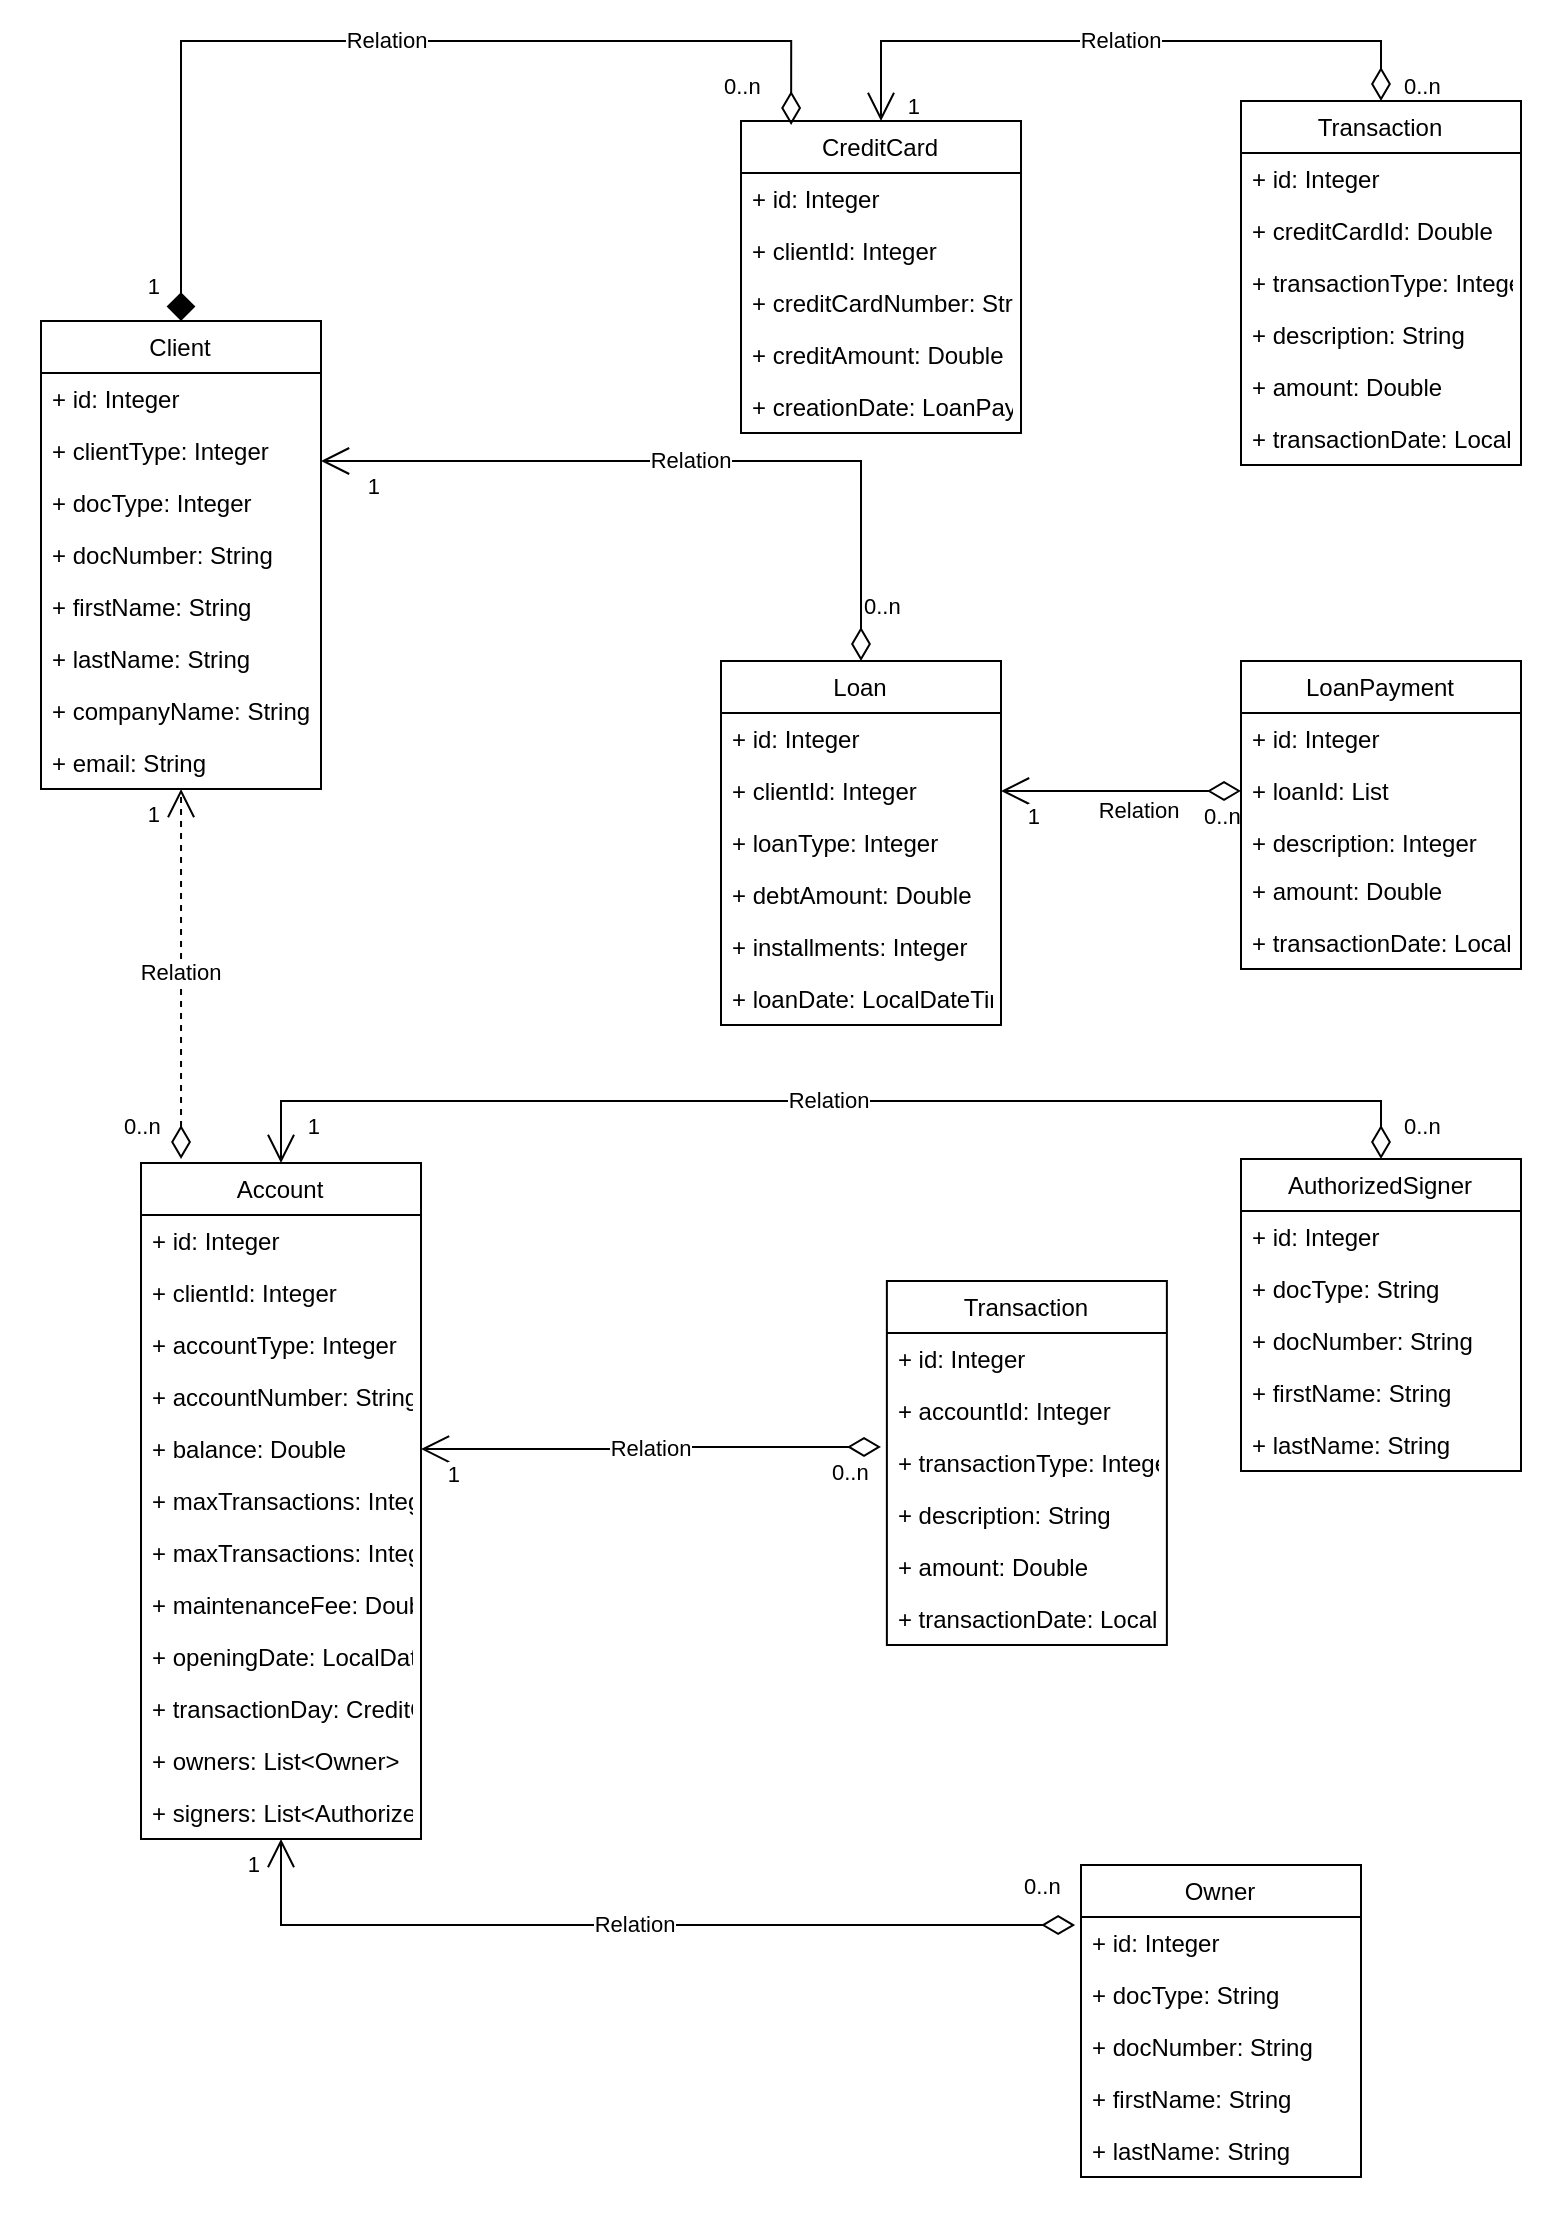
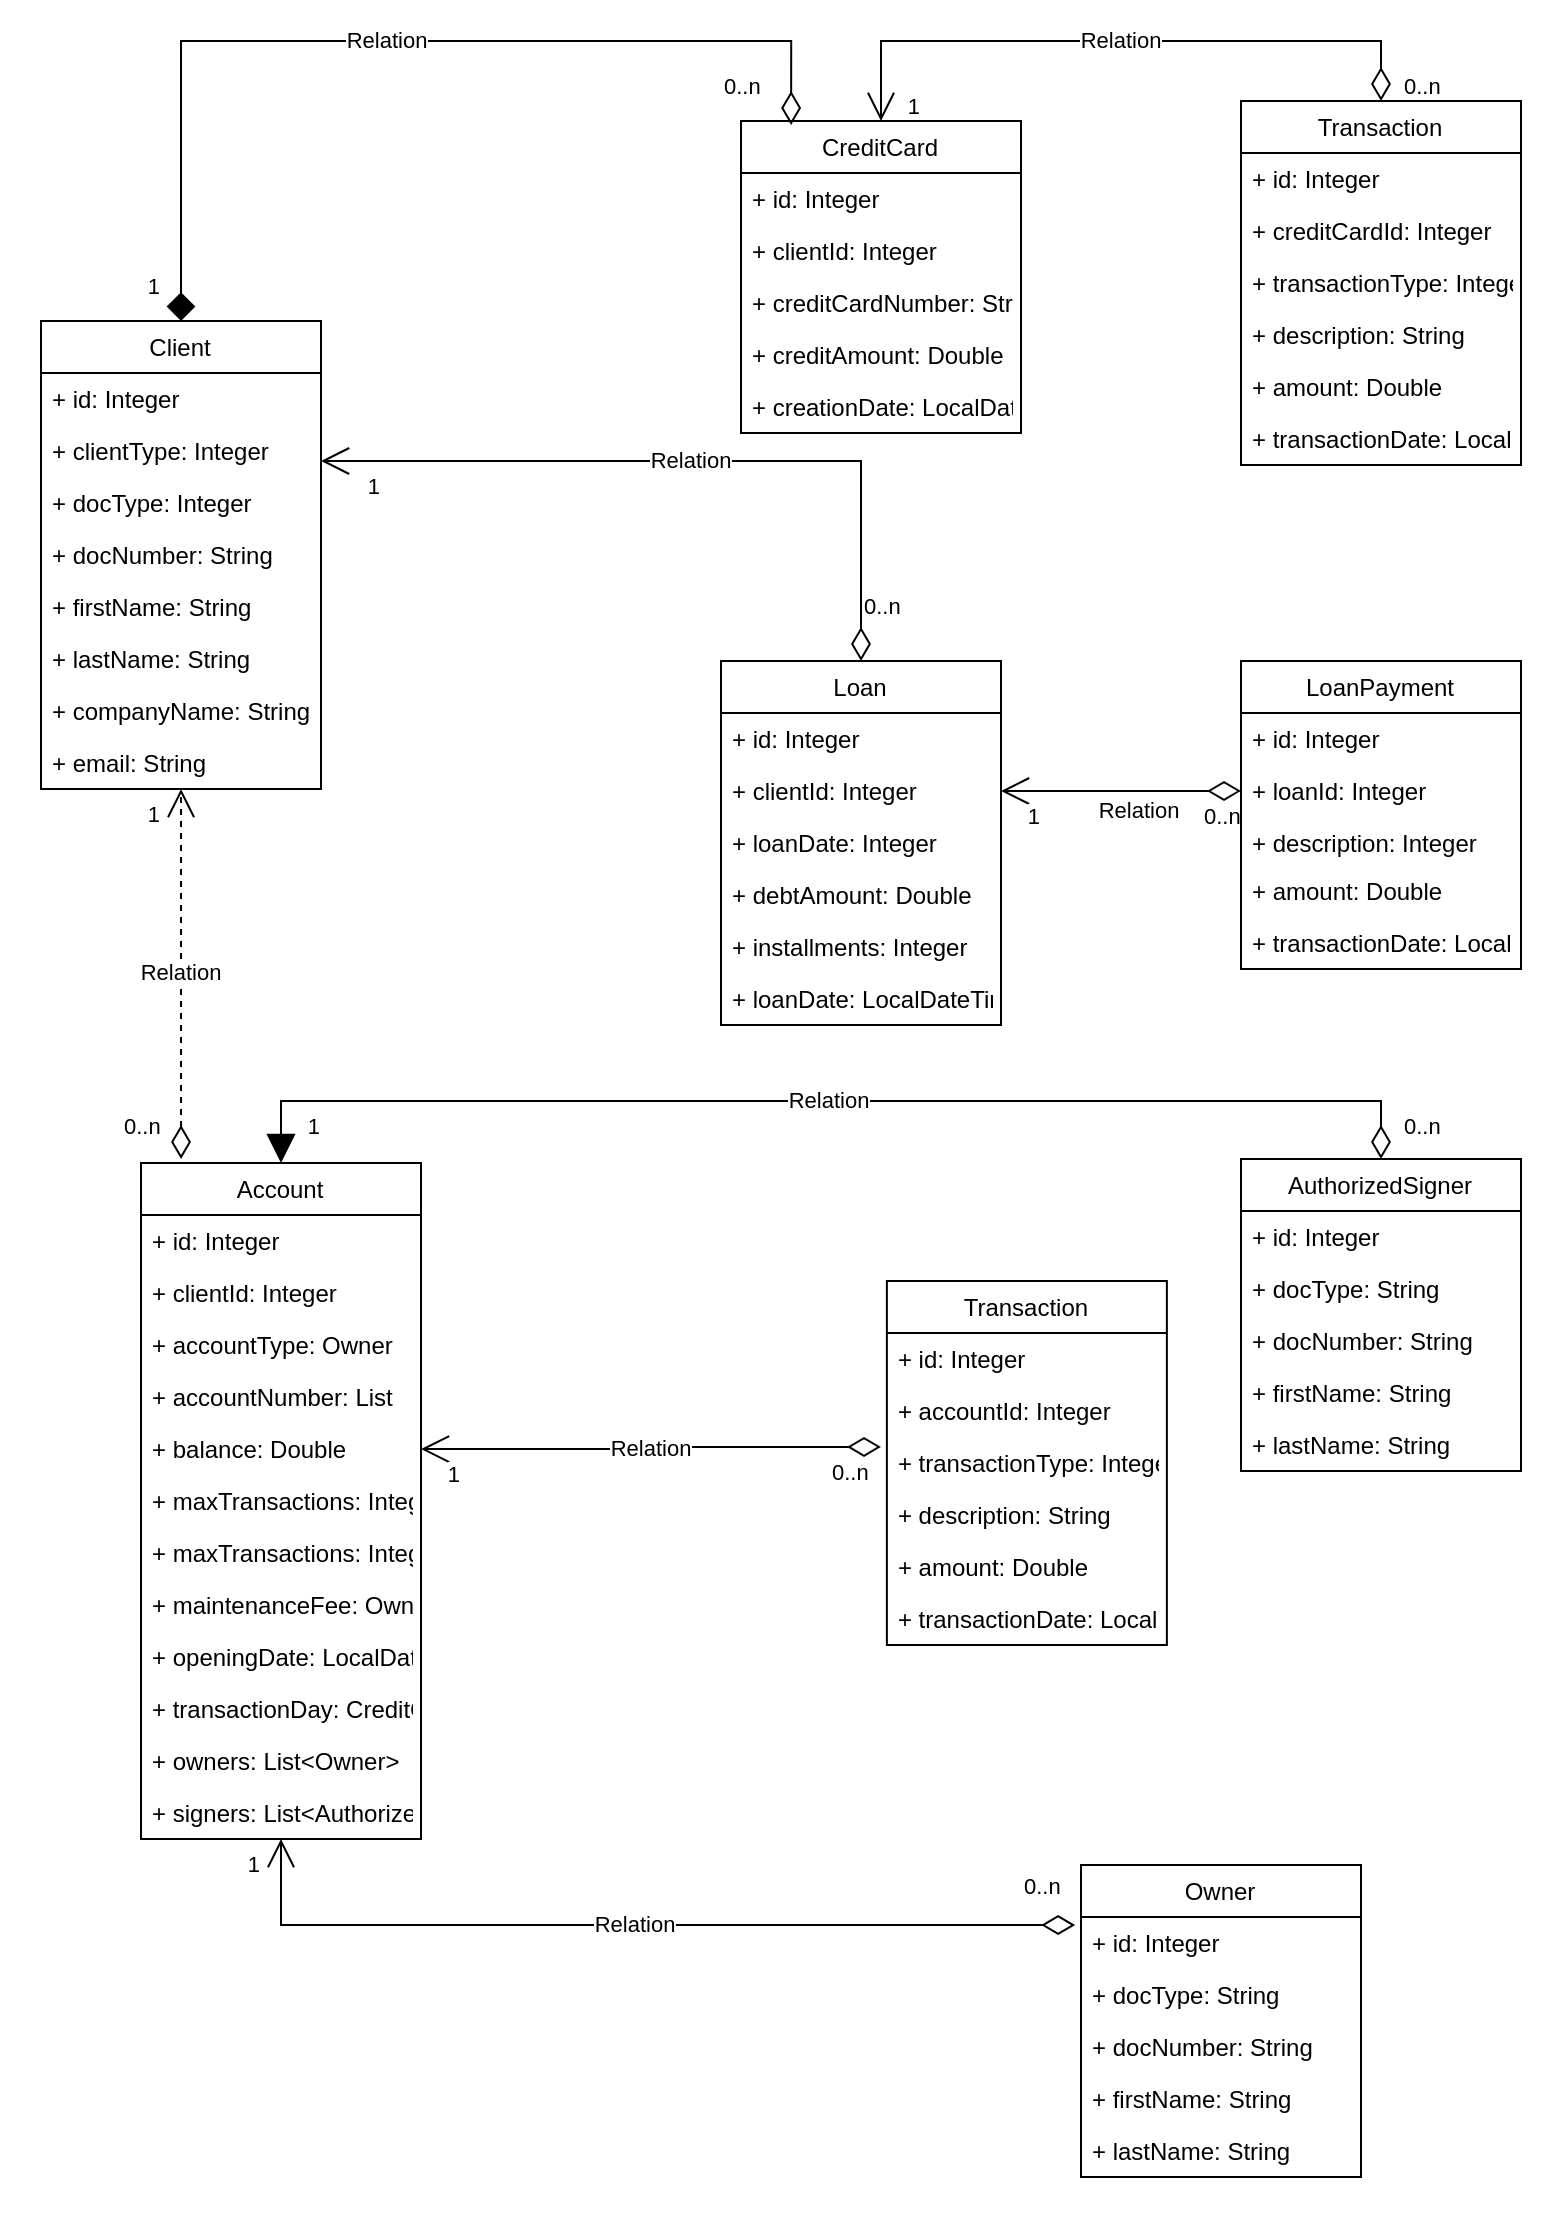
(1384, 232) -> (1394, 232)
(921, 408) -> (928, 408)
(1330, 792) -> (1354, 792)
(847, 844) -> (847, 844)
(281, 1143) -> (281, 1133)
(290, 1346) -> (277, 1346)
(294, 1398) -> (281, 1398)
(298, 1606) -> (294, 1606)
